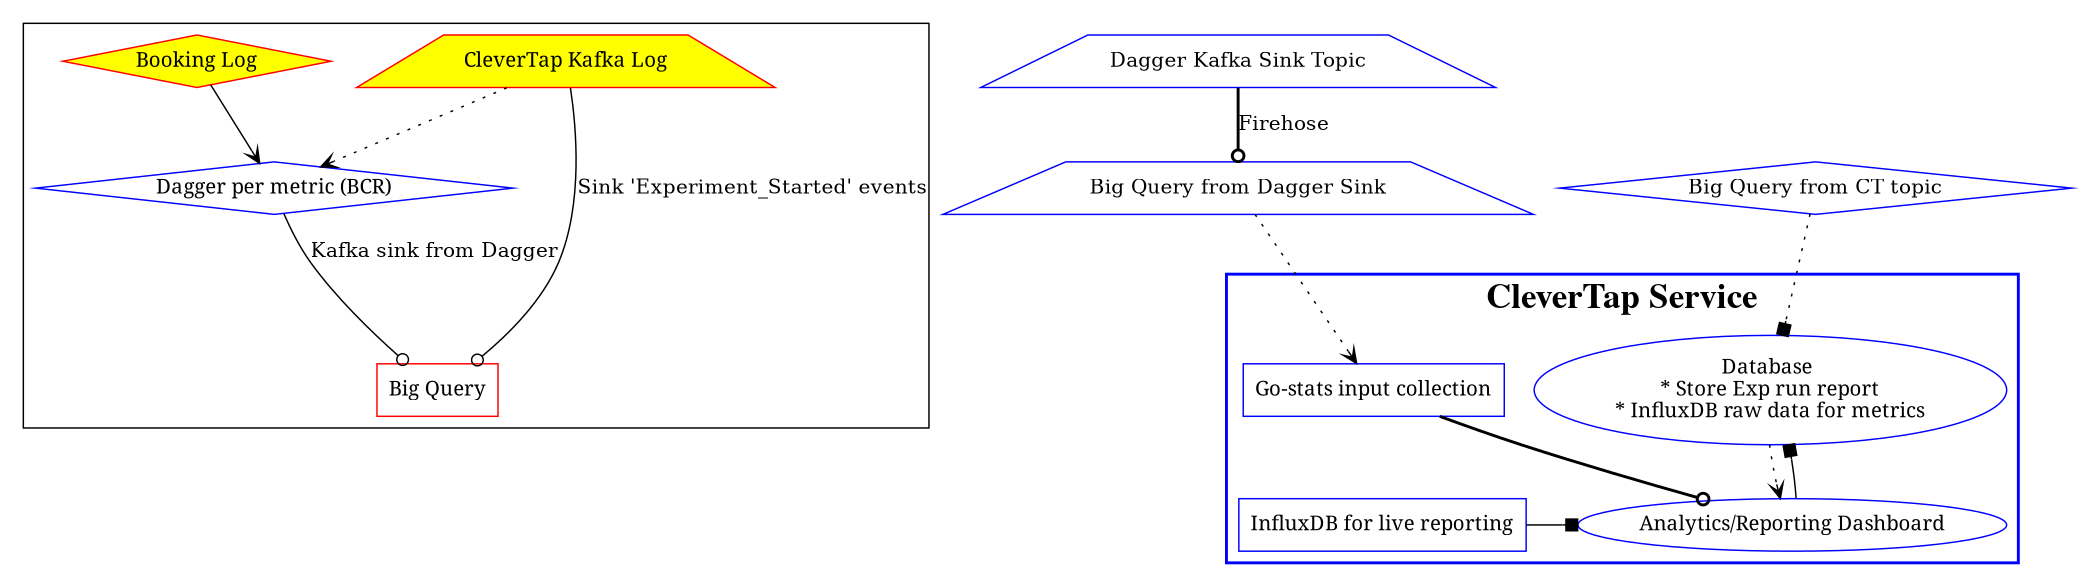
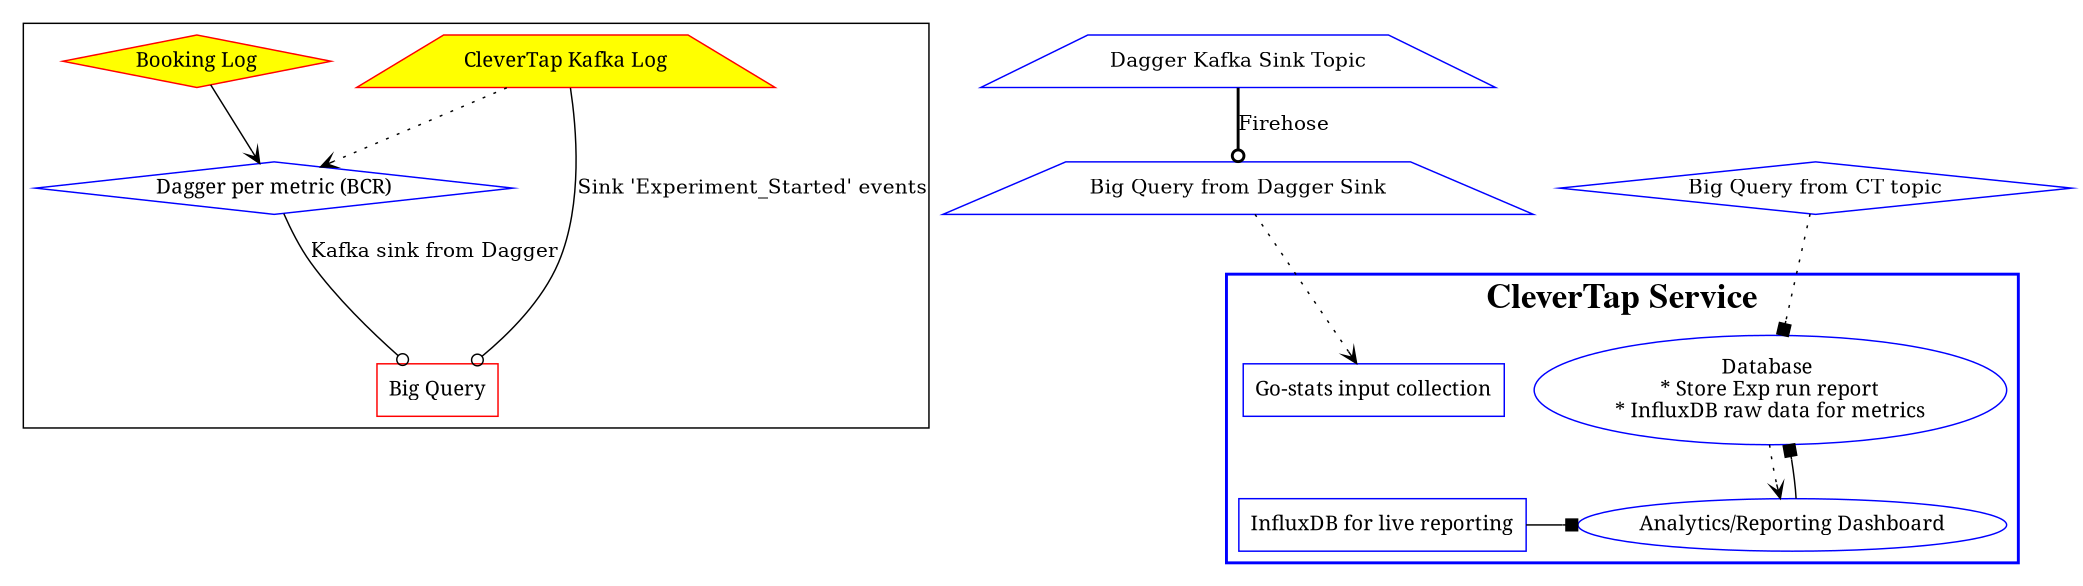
(1568, 459) -> none
